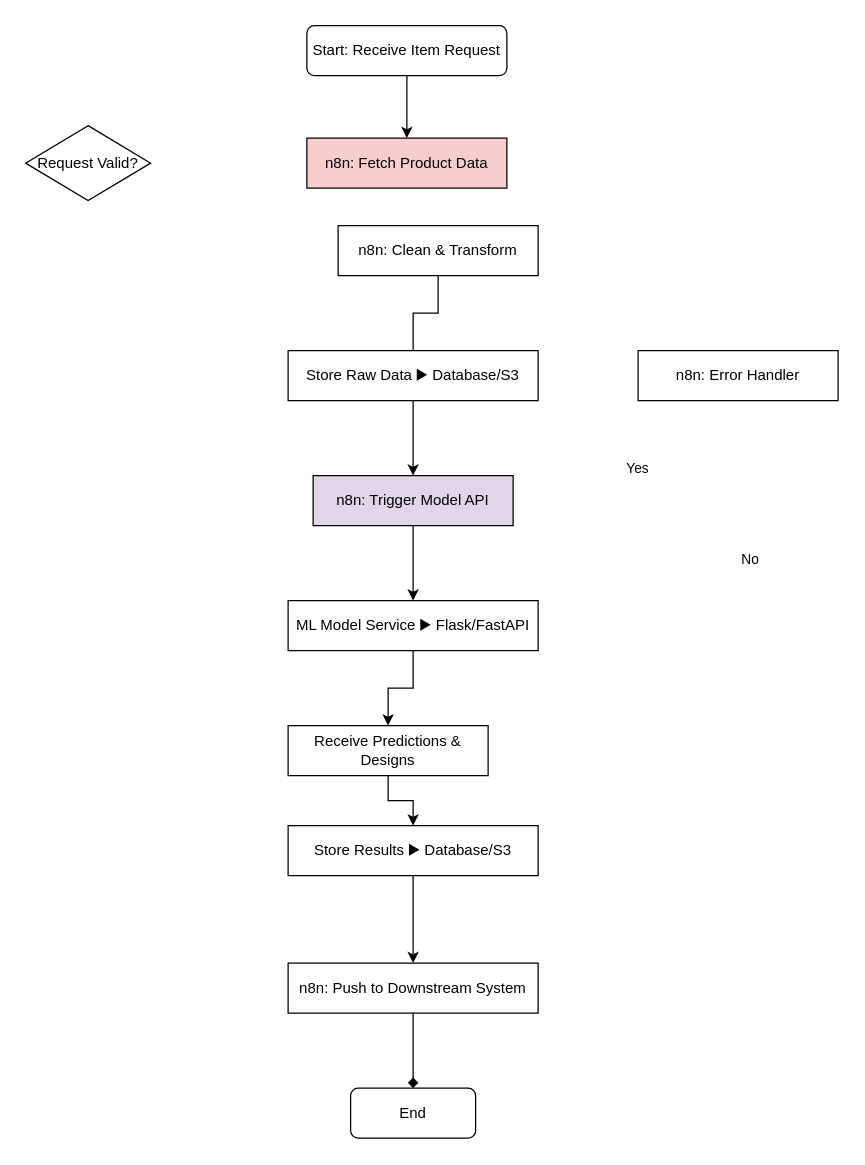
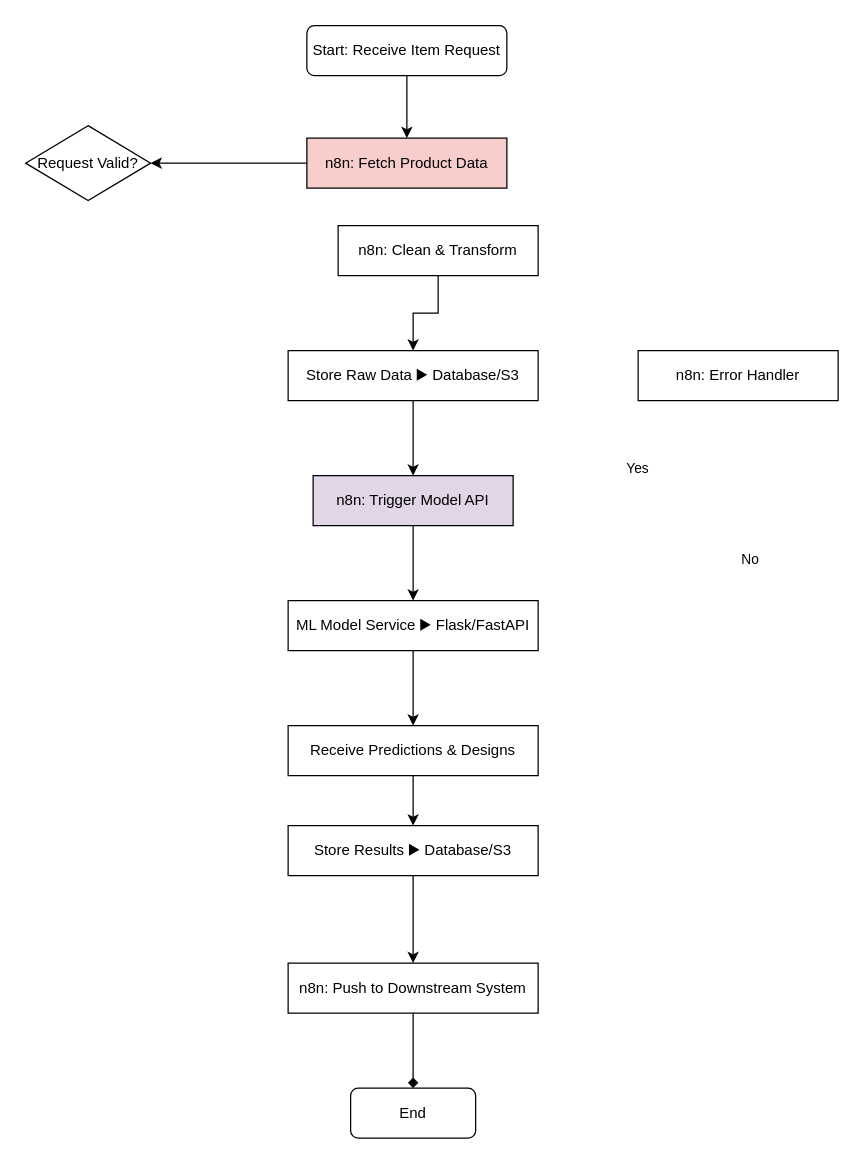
none -> (233, 163)
(413, 344) -> (413, 341)
(388, 751) -> (413, 751)
